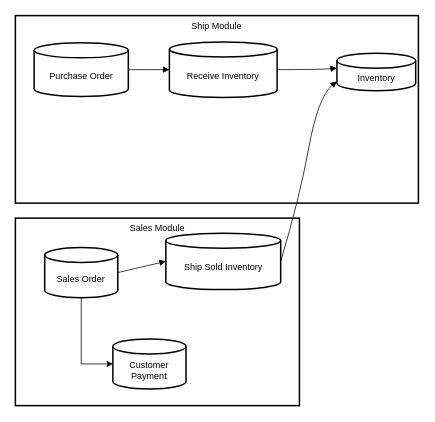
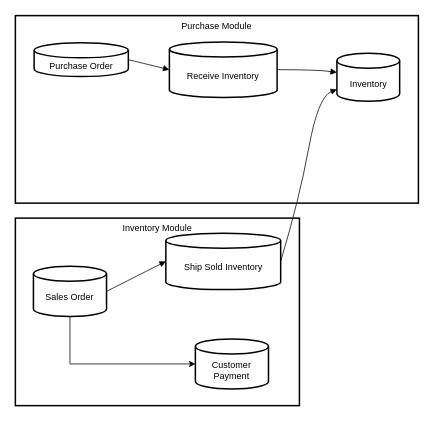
(217, 26) -> (217, 26)
(81, 69) -> (81, 59)
(376, 72) -> (368, 77)
(158, 229) -> (158, 229)
(81, 272) -> (70, 291)
(149, 364) -> (232, 364)
